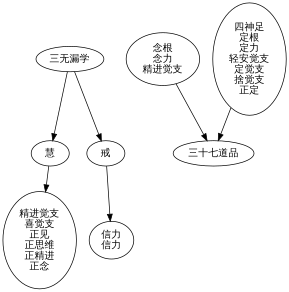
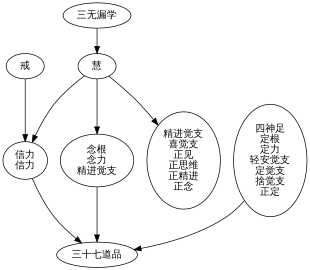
none -> (56, 102)
(87, 103) -> none
none -> (97, 103)
none -> (50, 212)
